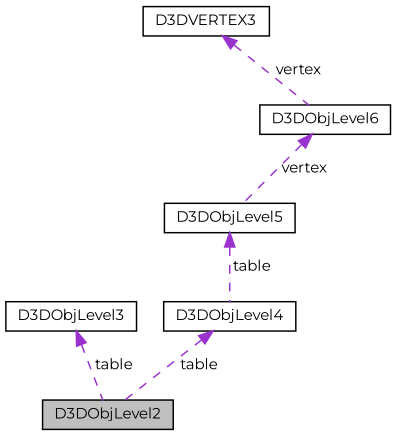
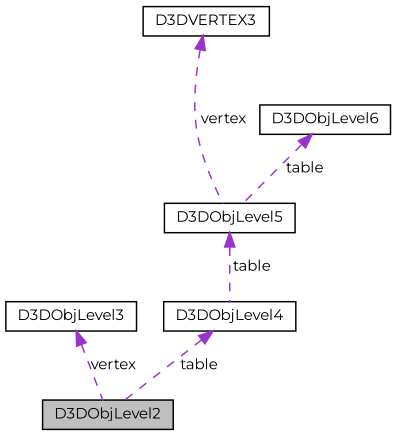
(272, 75) -> (197, 129)
(303, 169) -> (303, 169)
(112, 366) -> (112, 366)
